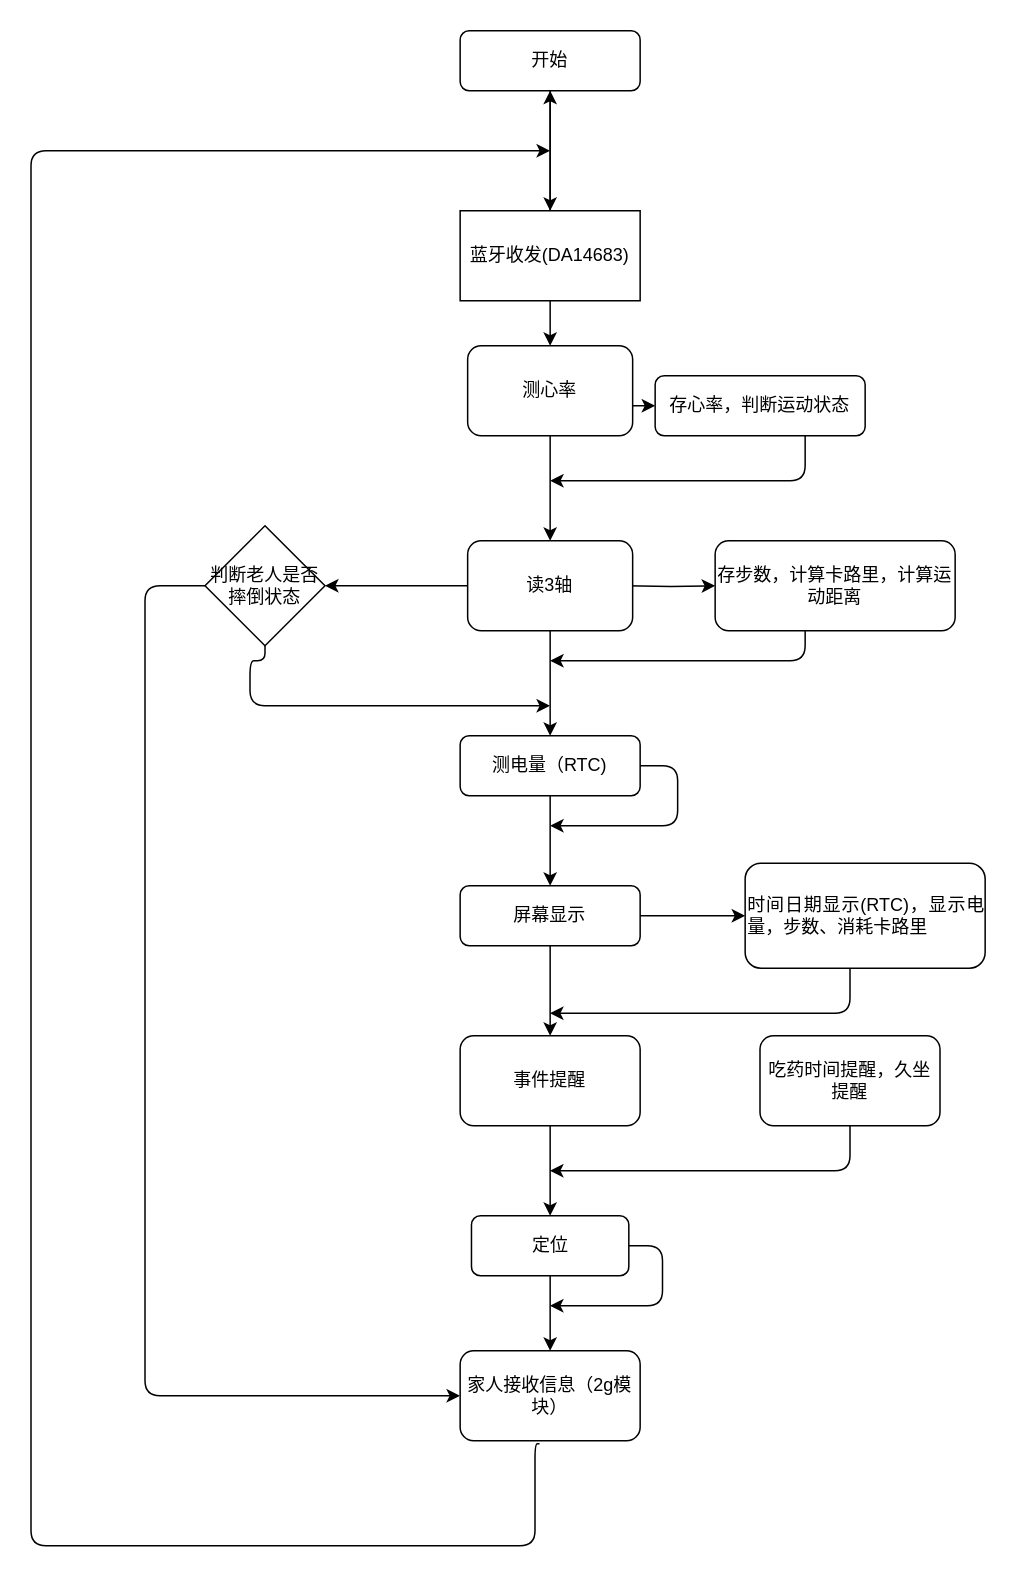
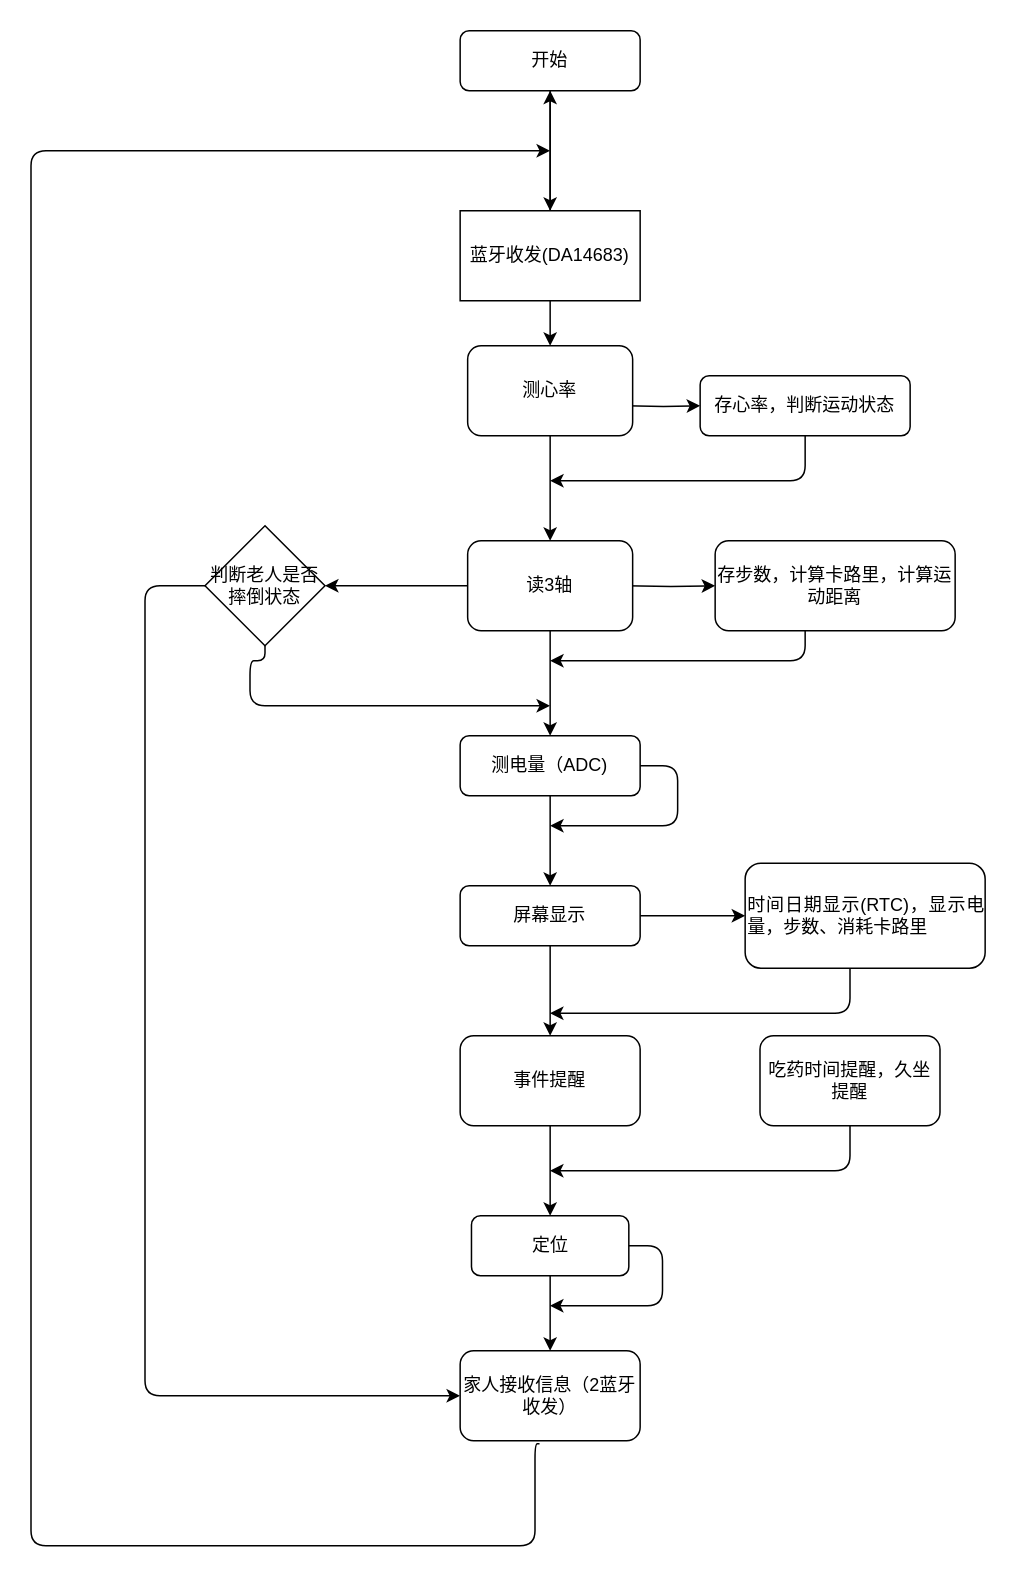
(760, 406) -> (805, 406)
(550, 766) -> (550, 766)
(550, 1396) -> (550, 1396)
